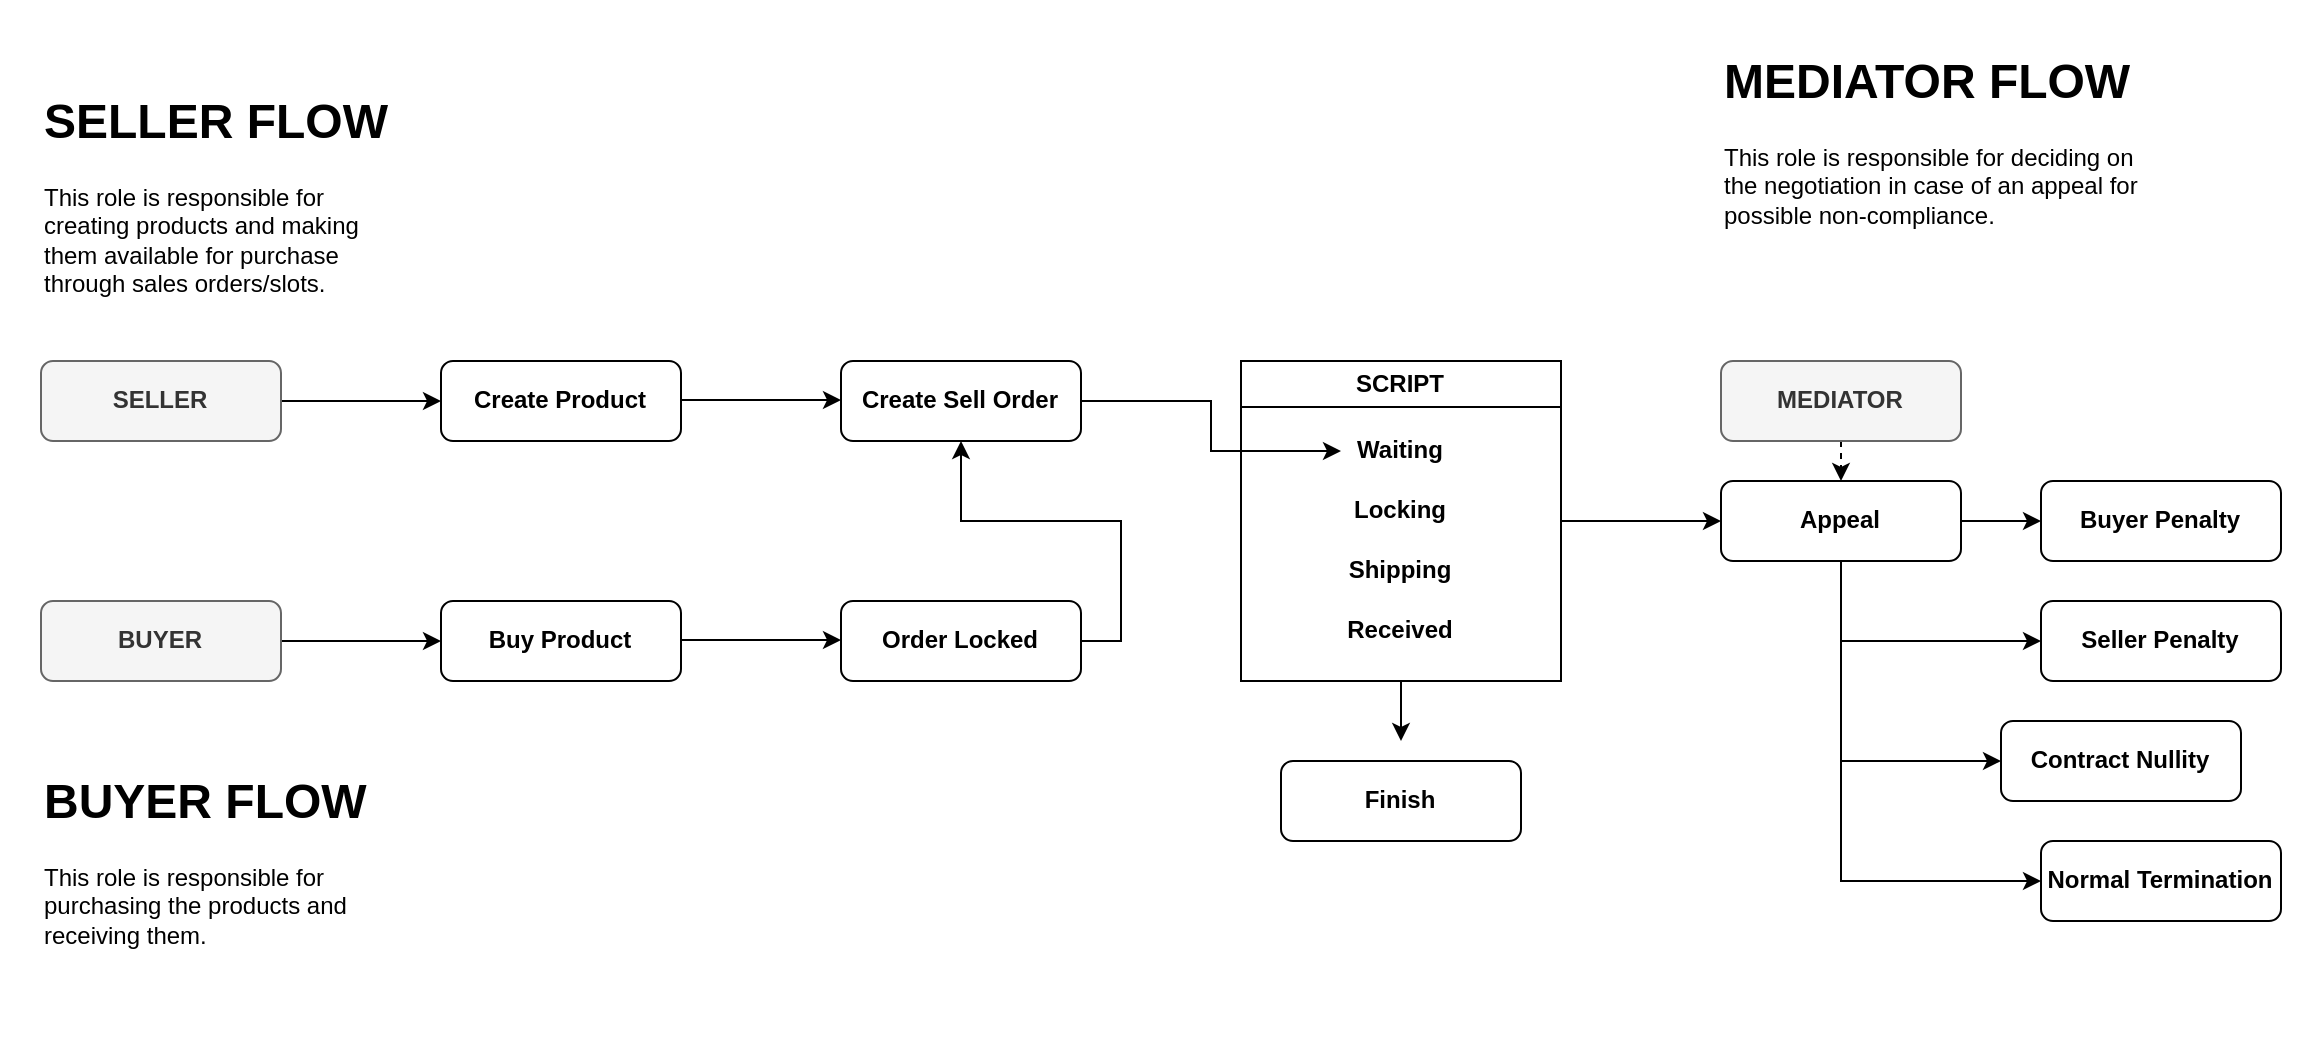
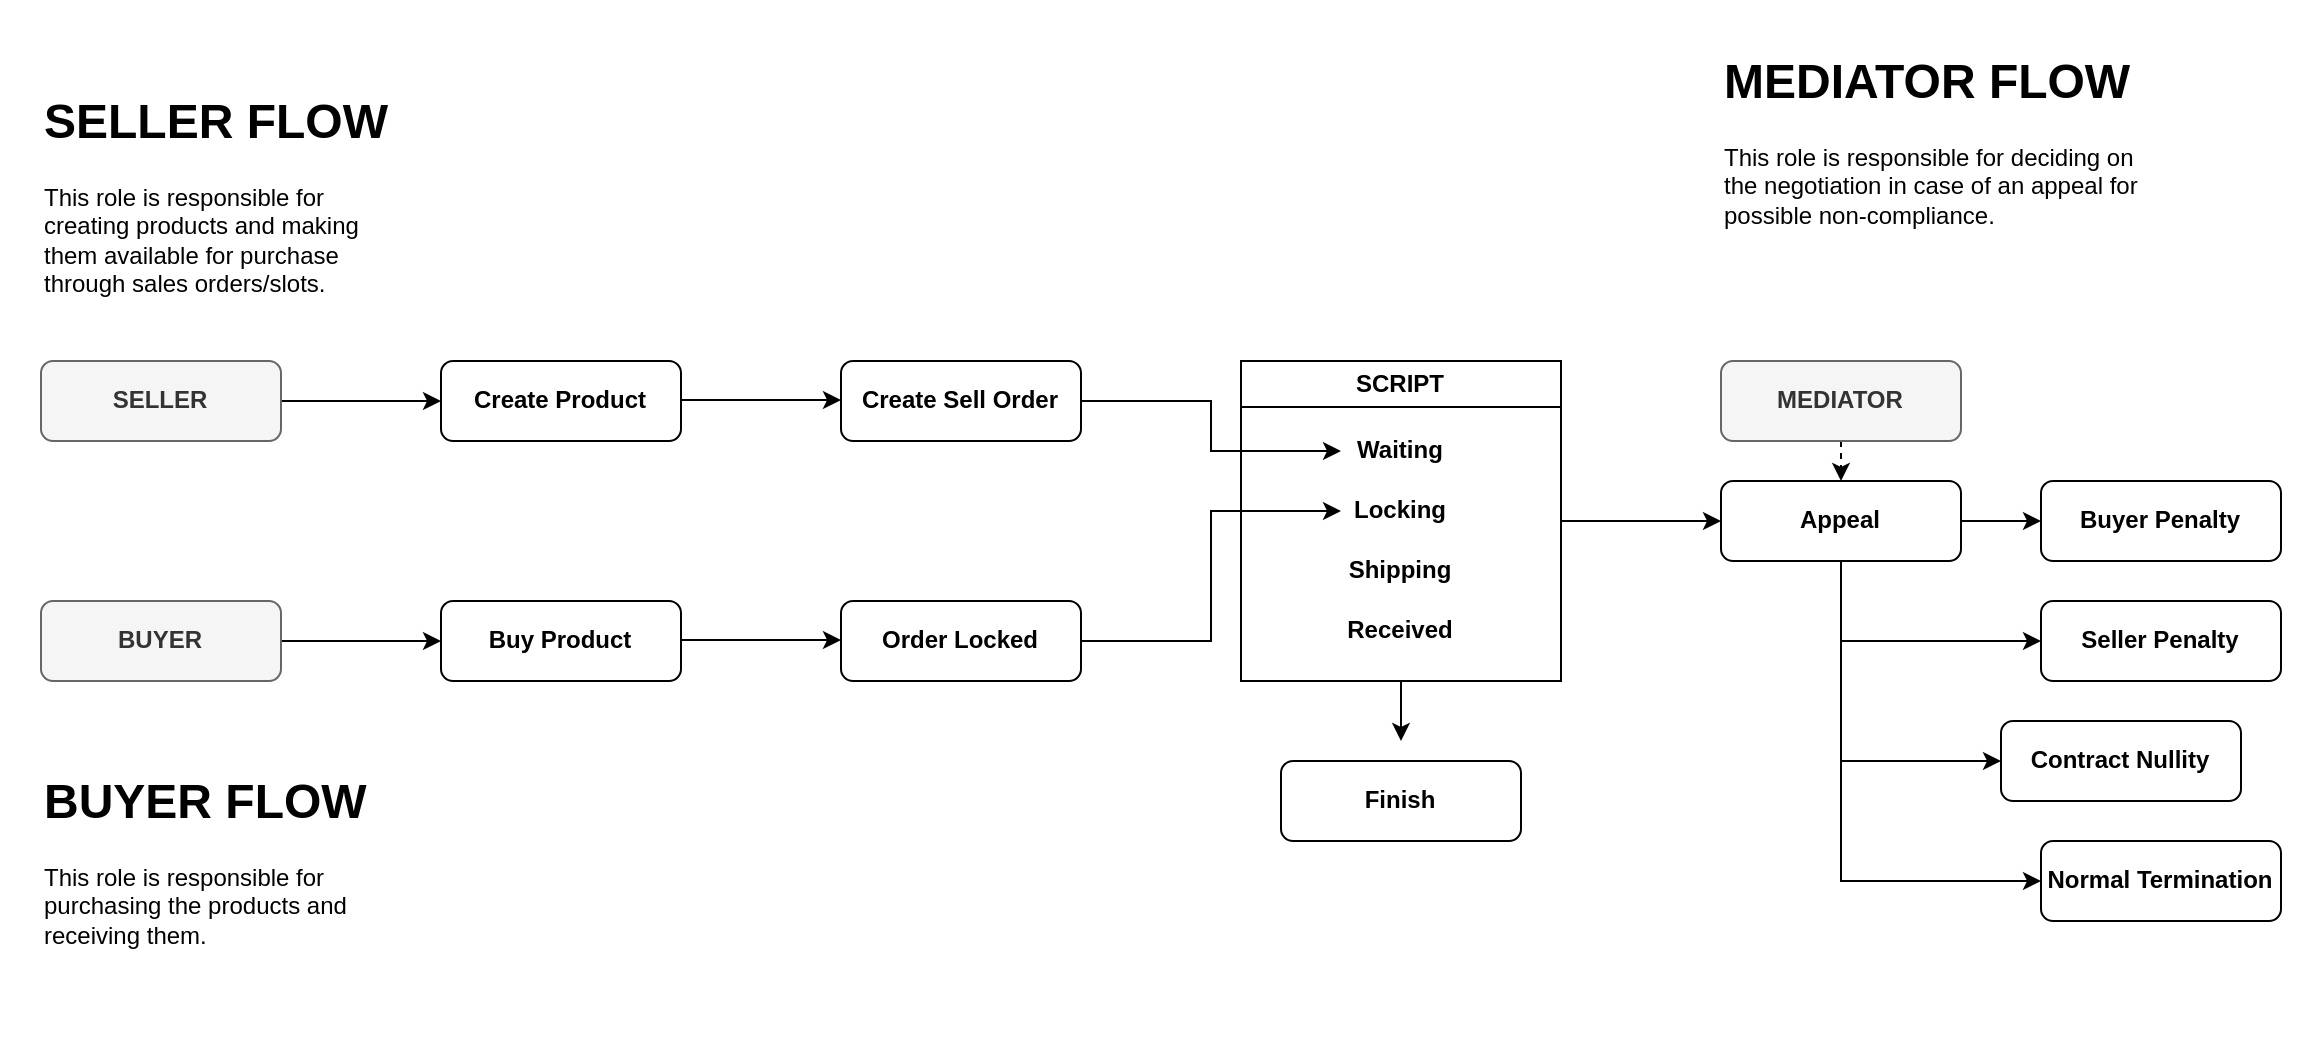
(1069, 521) -> (1211, 564)
